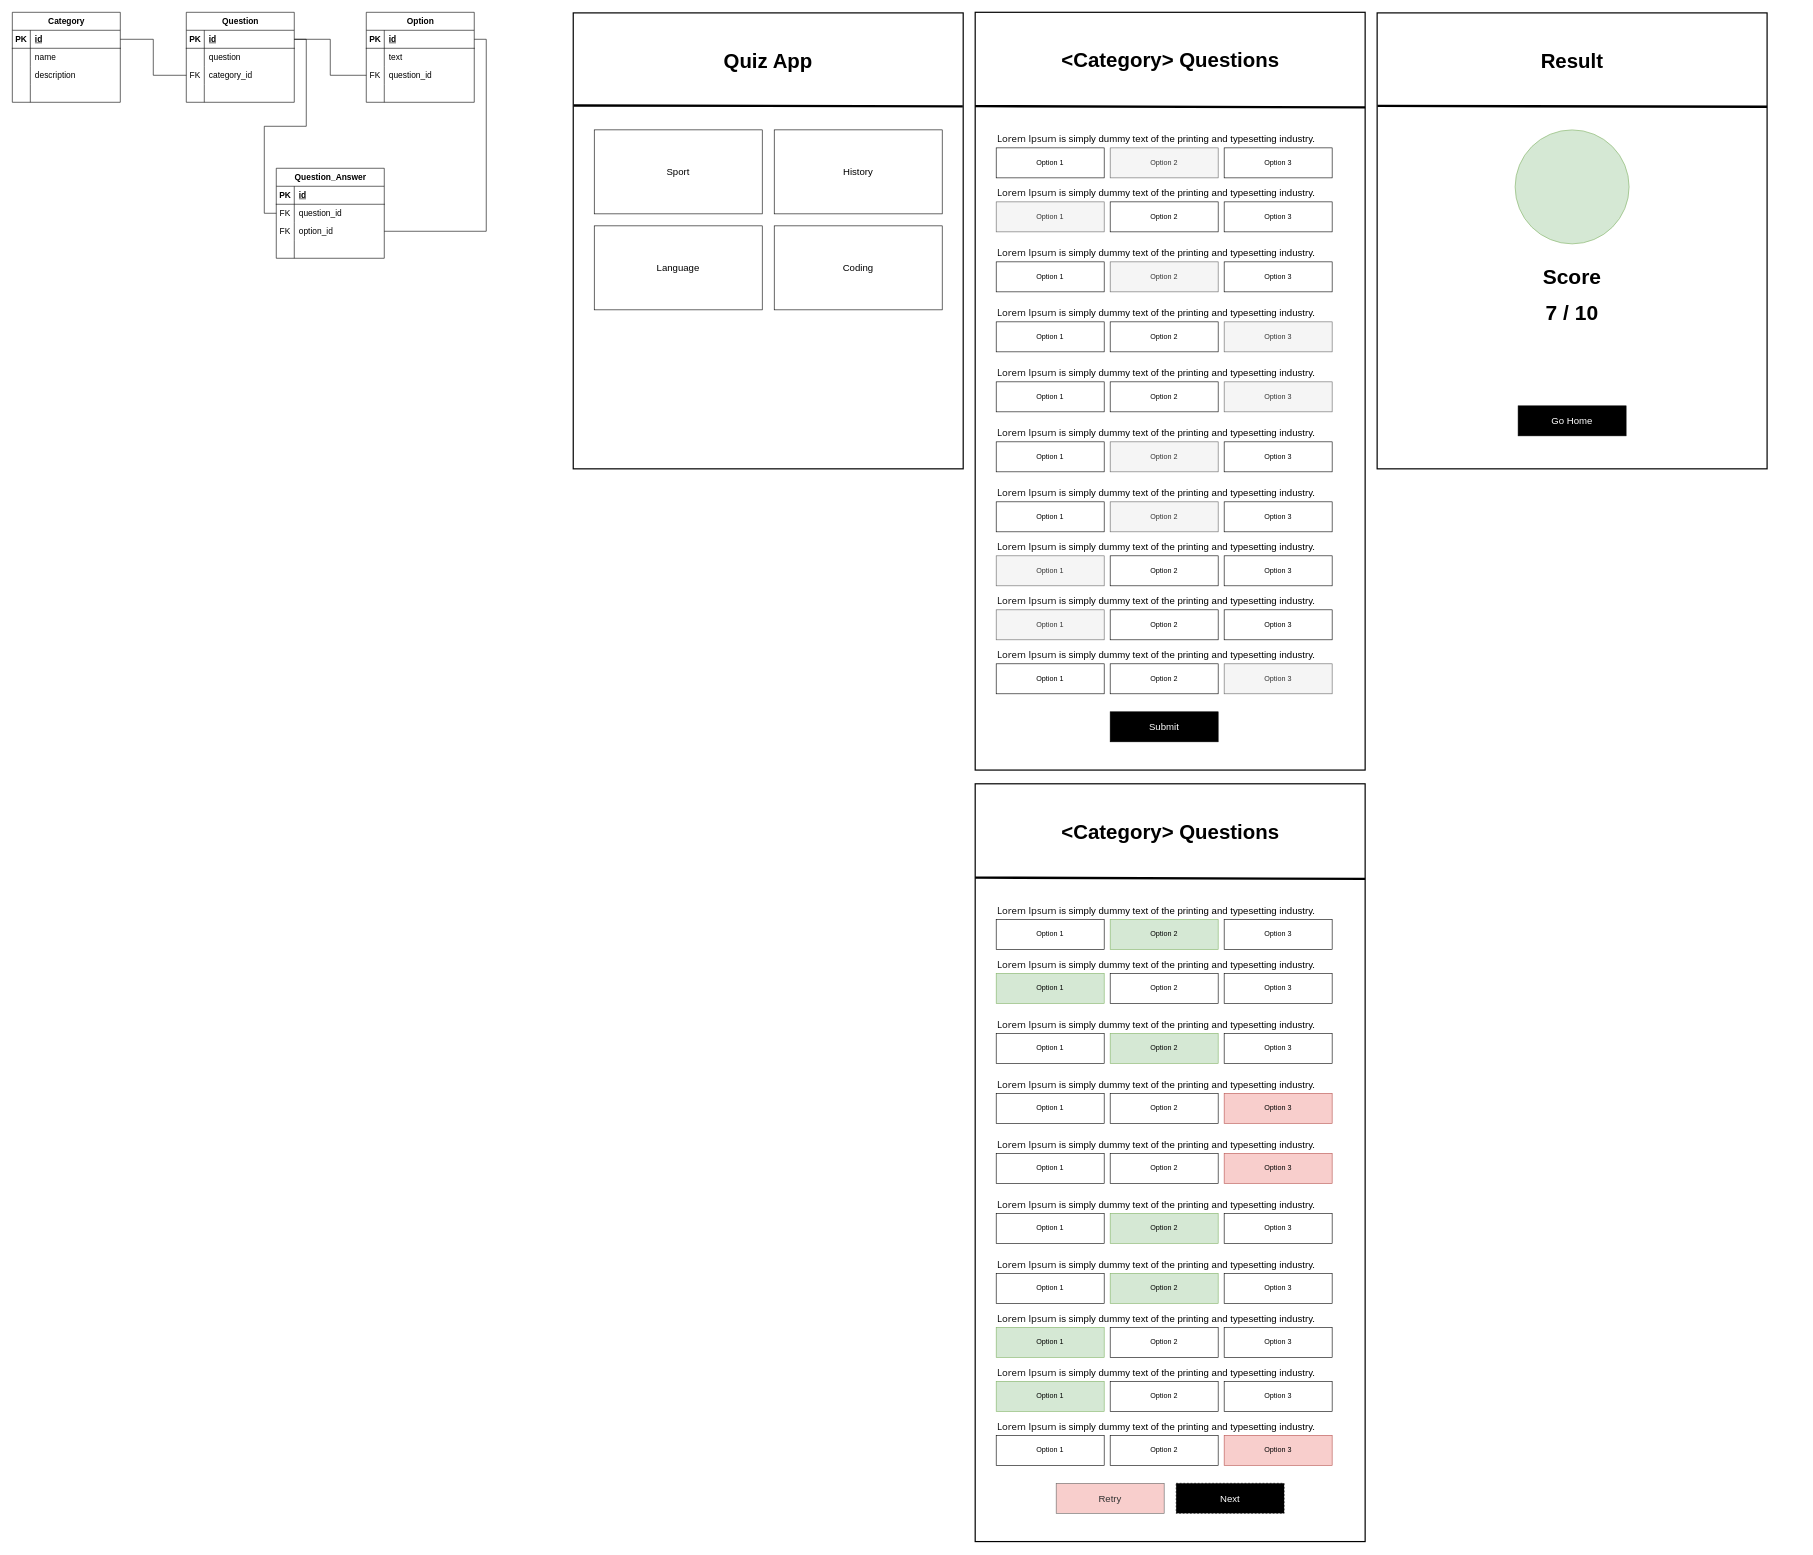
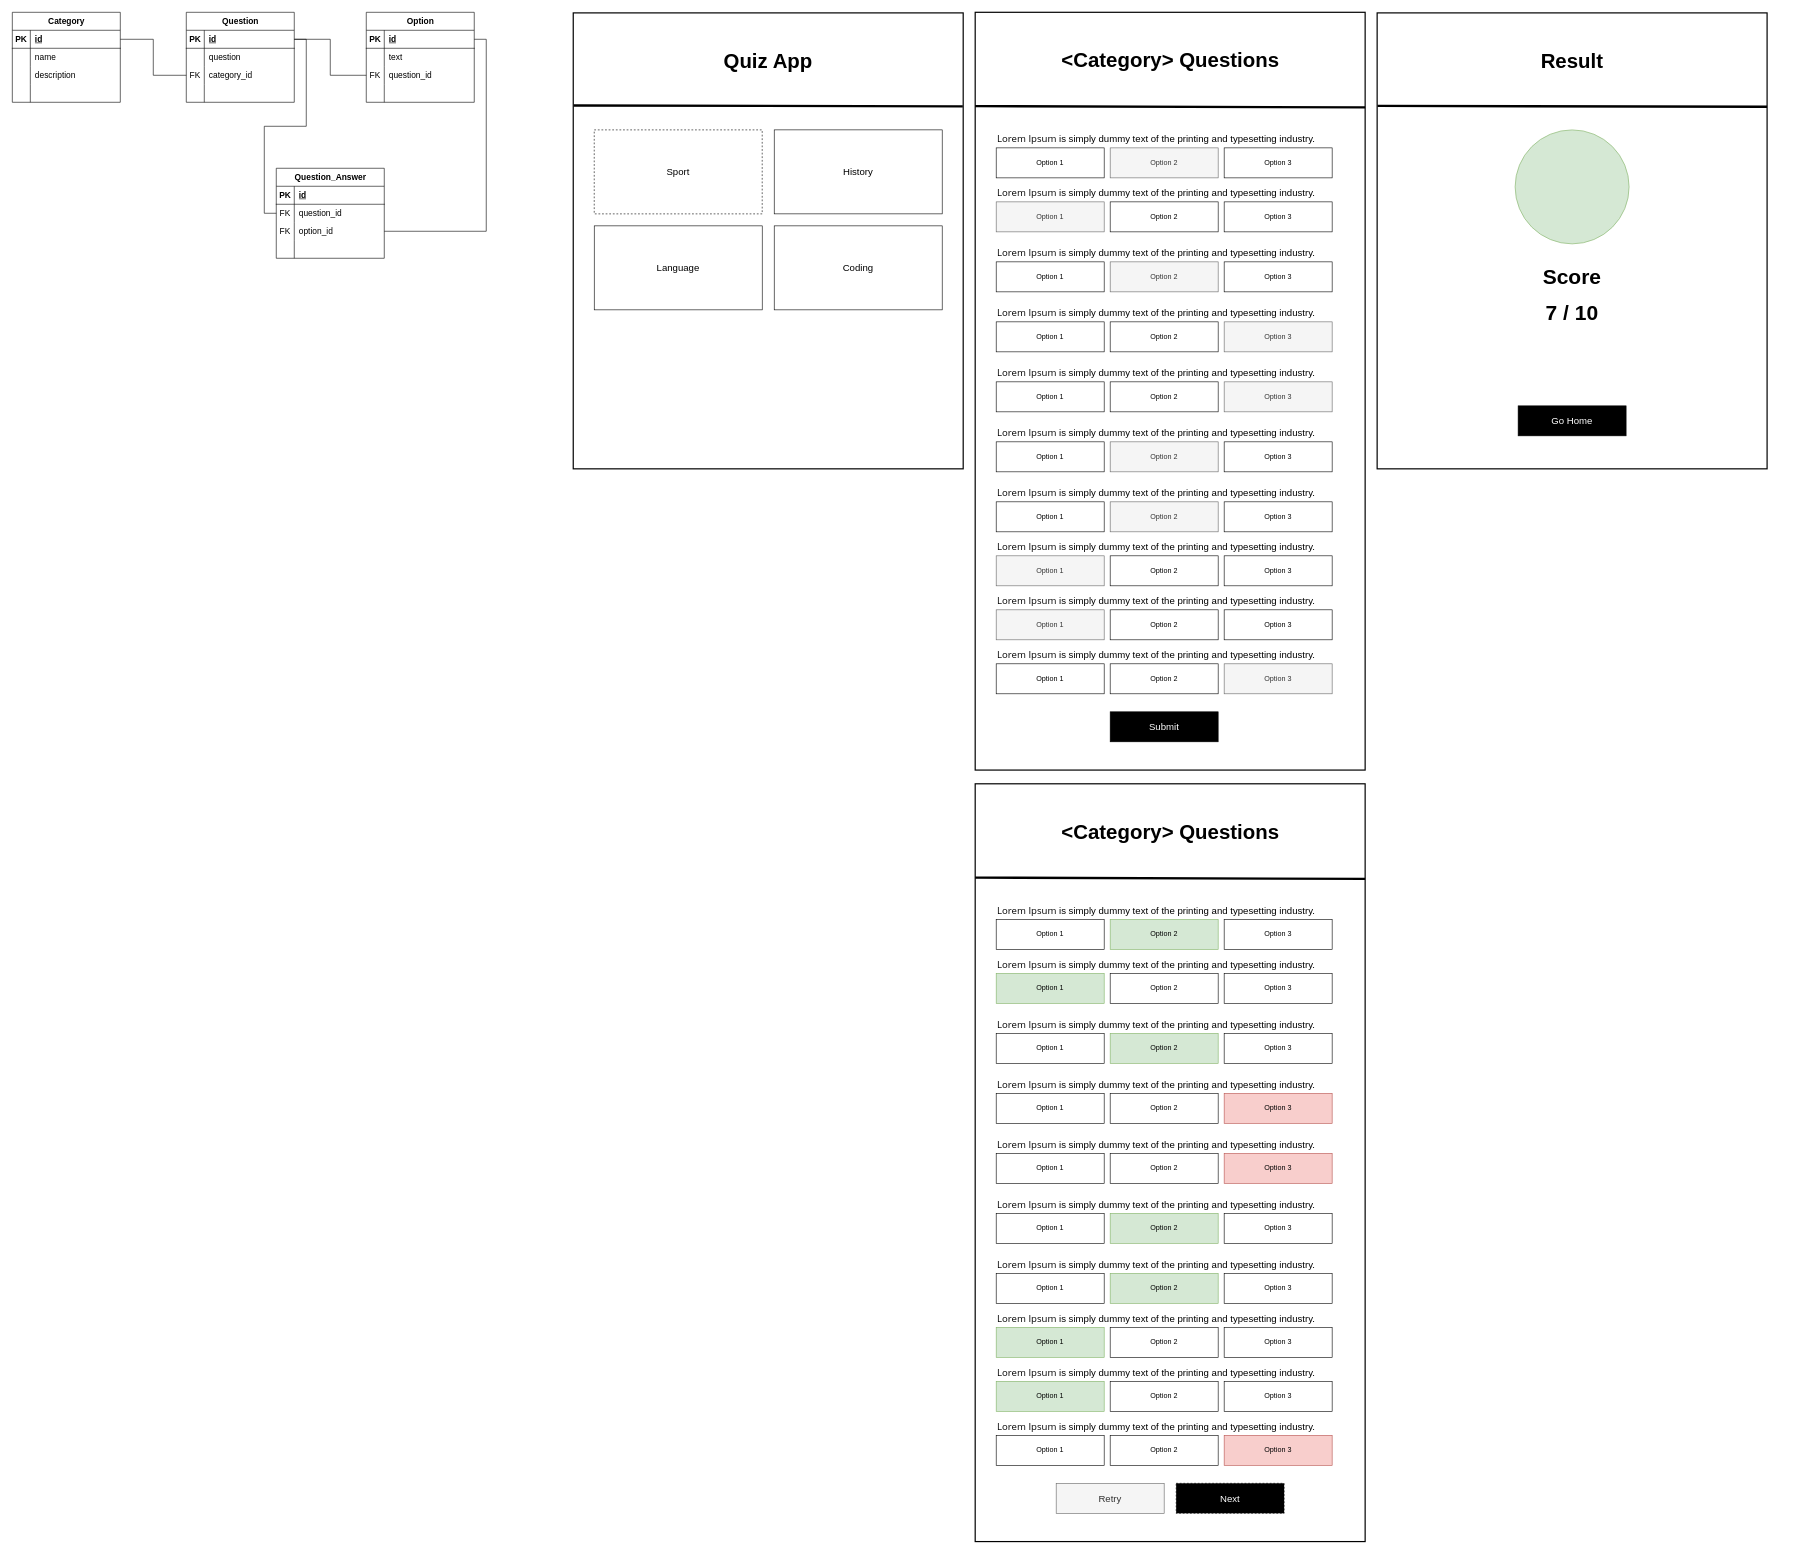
(678, 172) -> (678, 172)
(1110, 1499) -> (1110, 1499)
